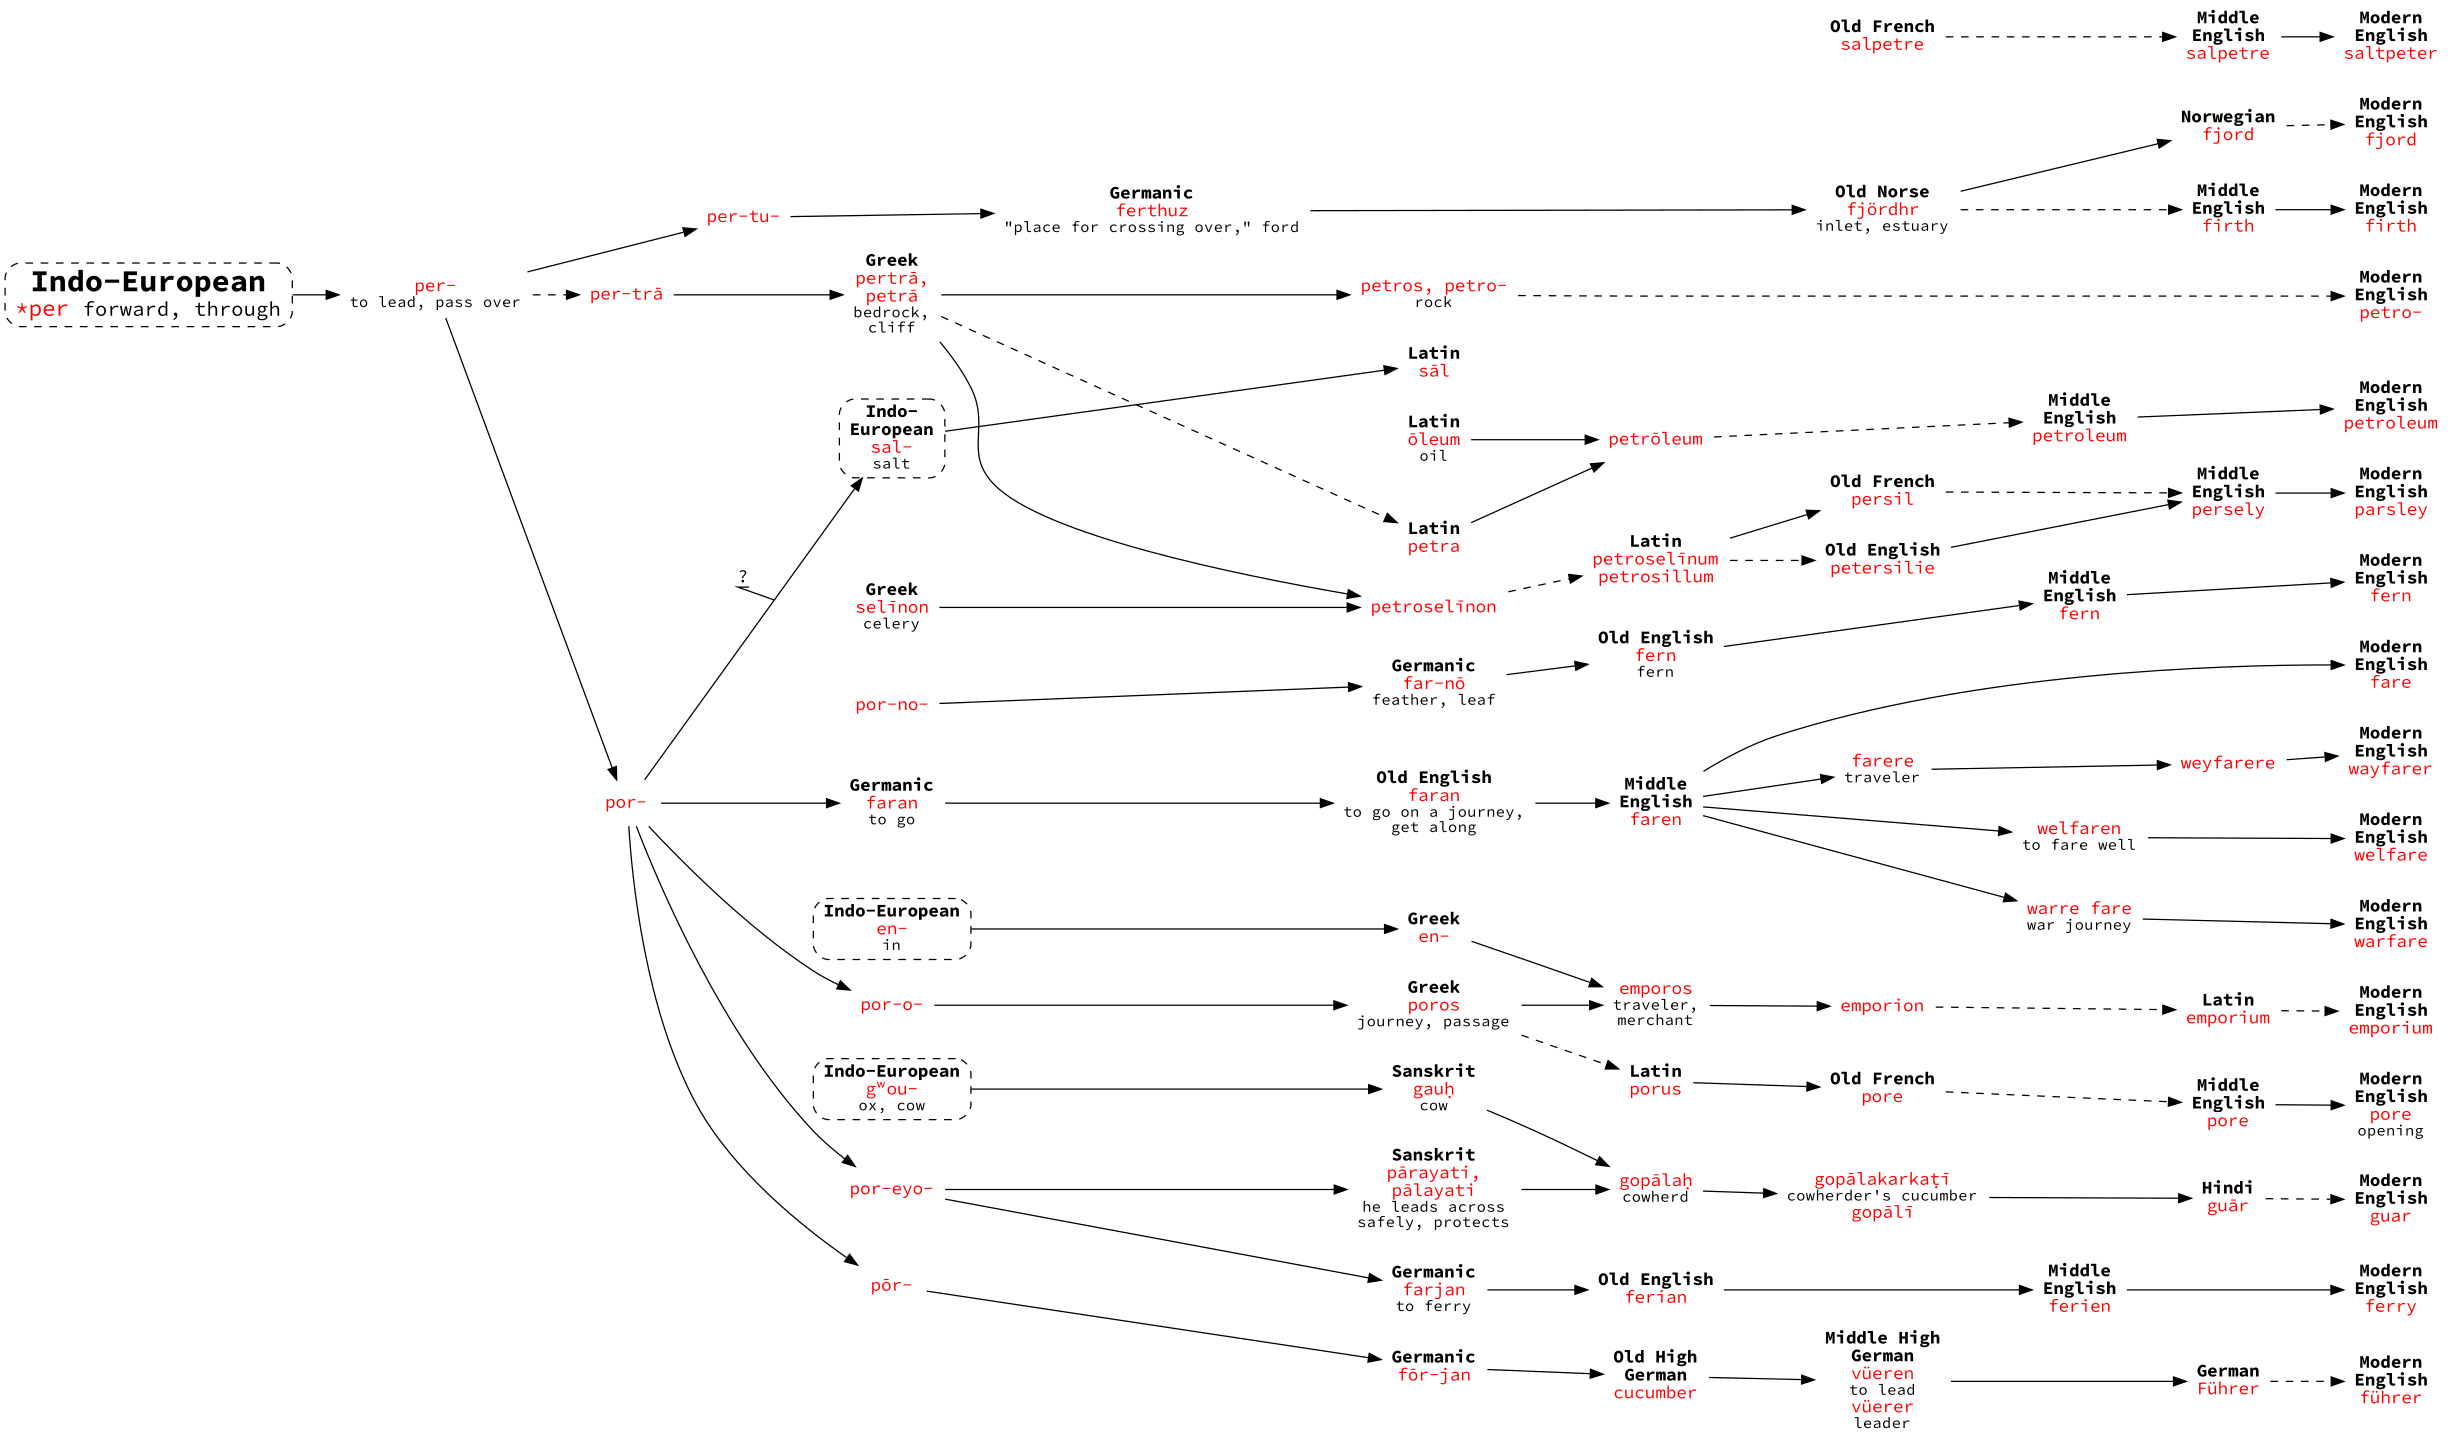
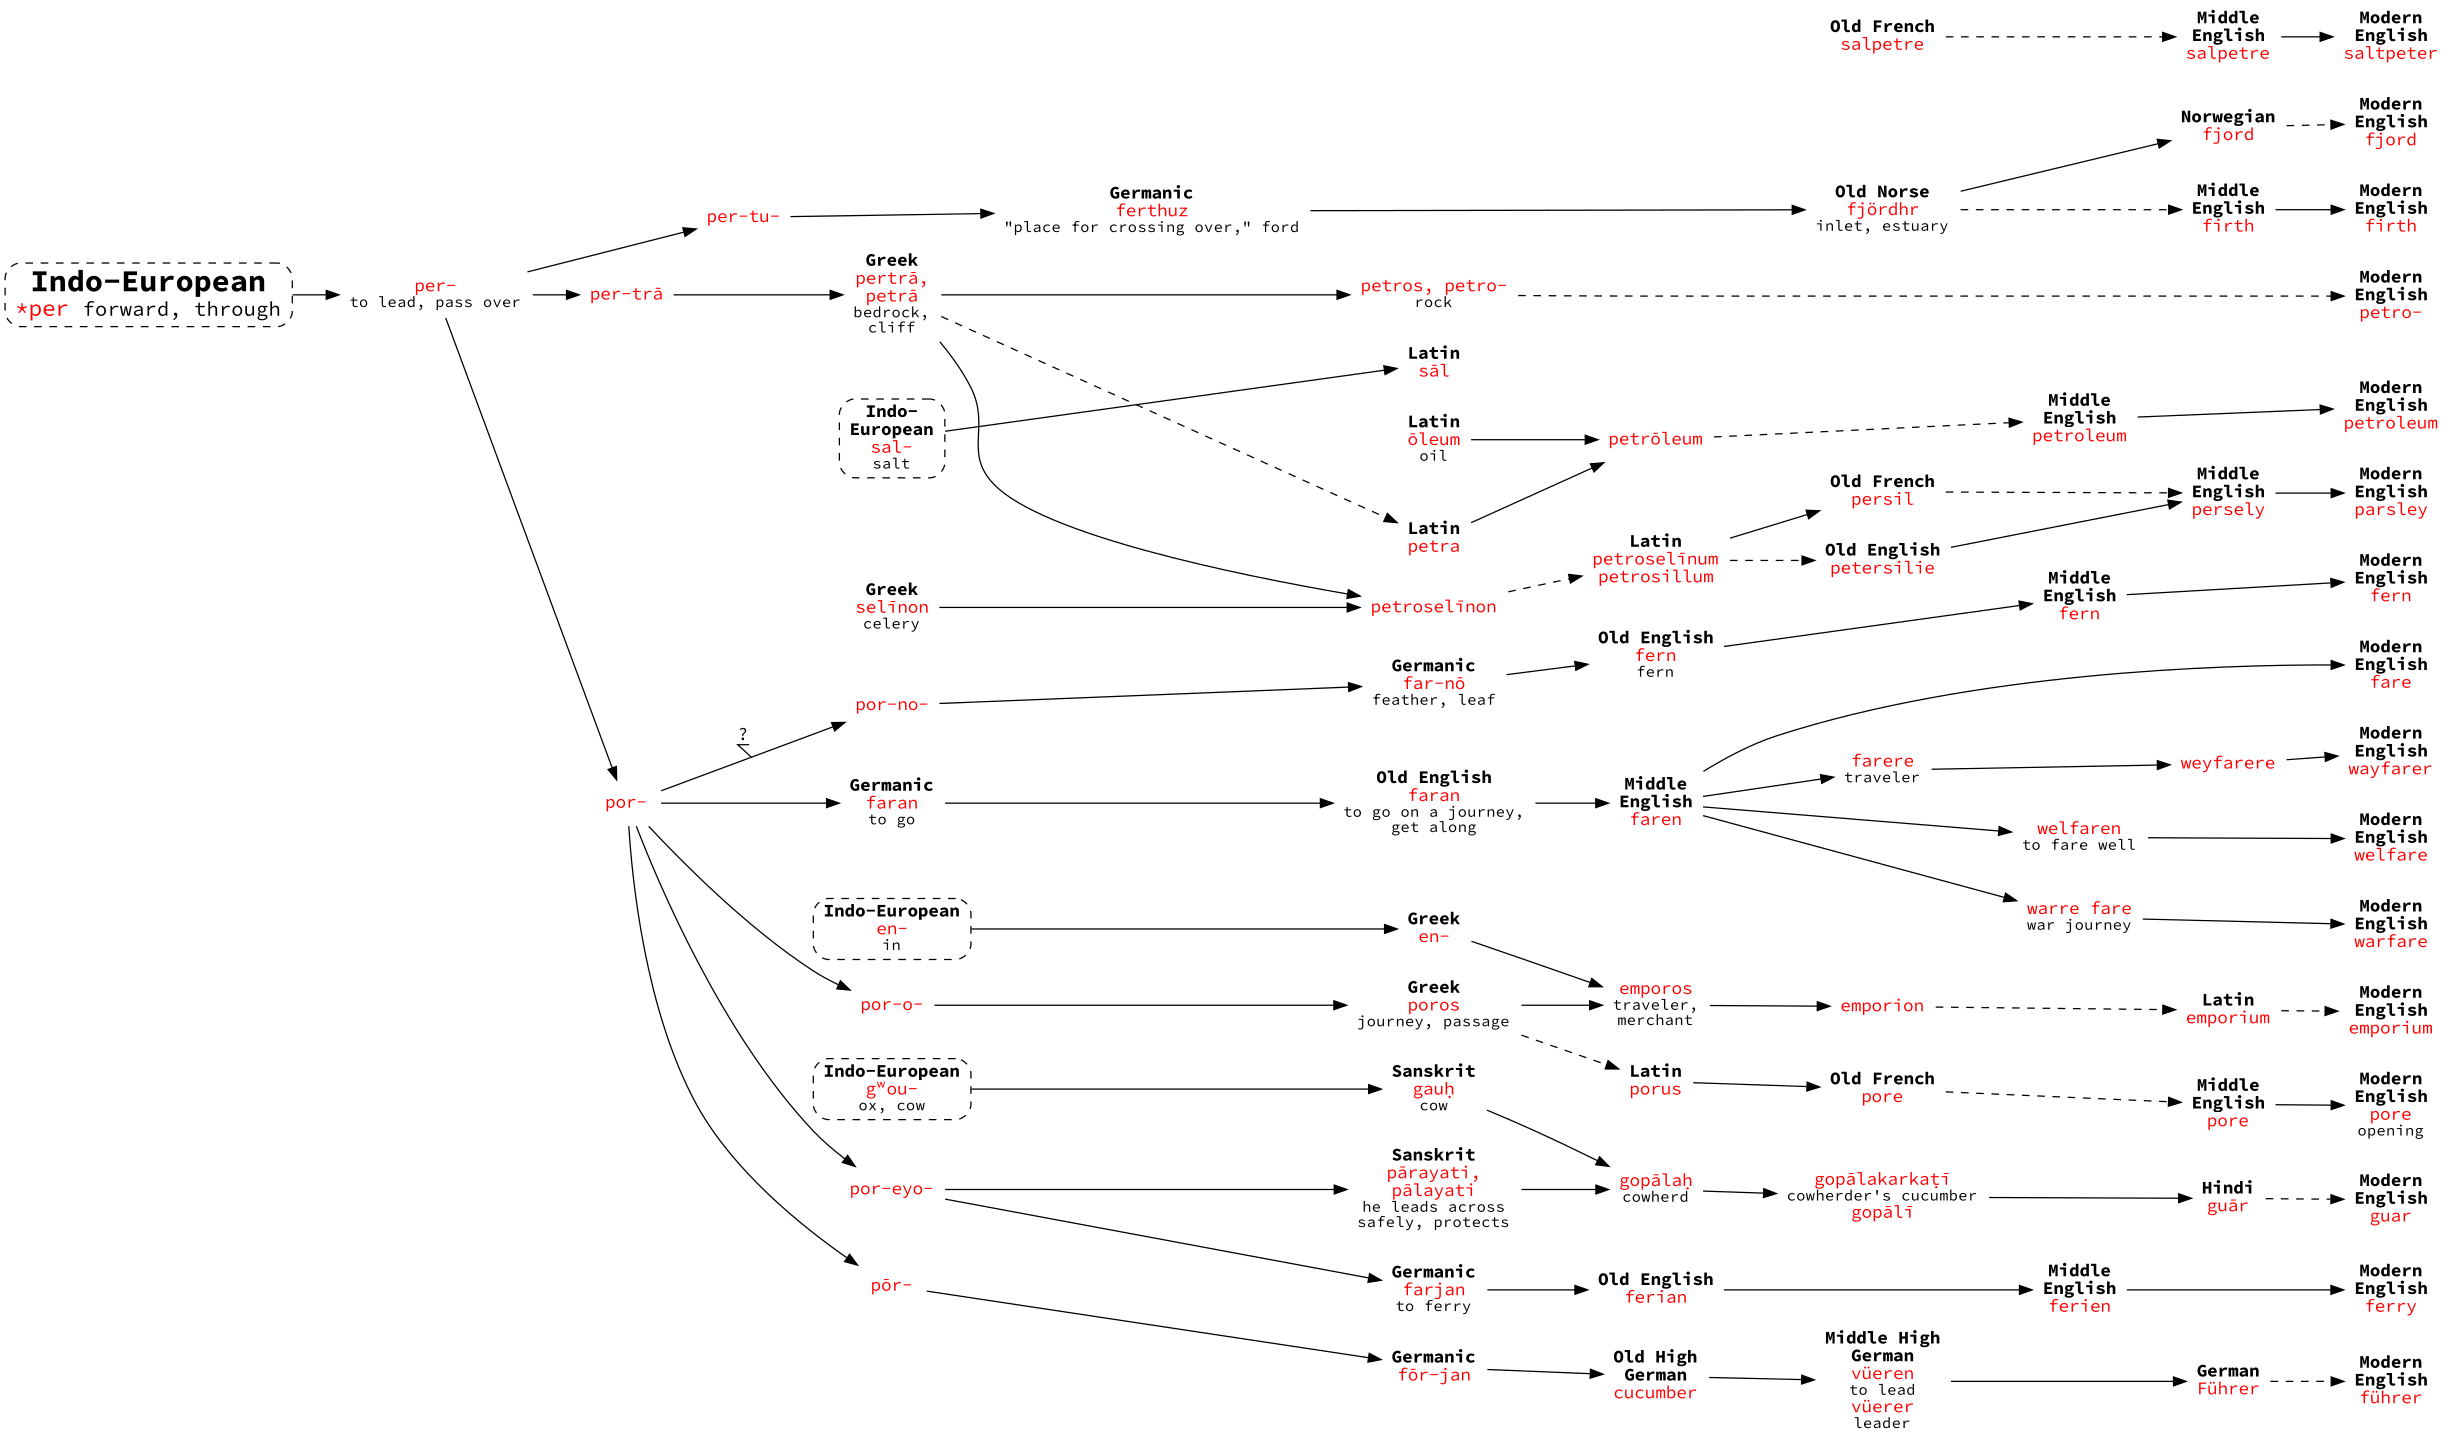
(550, 295) -> (550, 295)
(750, 634) -> (747, 759)
